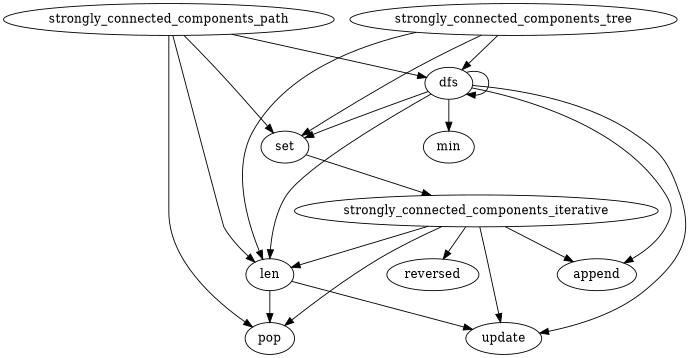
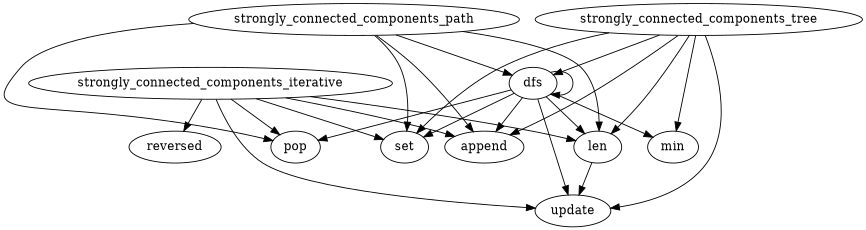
none -> (425, 76)
none -> (687, 79)
none -> (601, 87)
none -> (714, 149)
(364, 174) -> (316, 118)
(270, 302) -> (382, 124)
